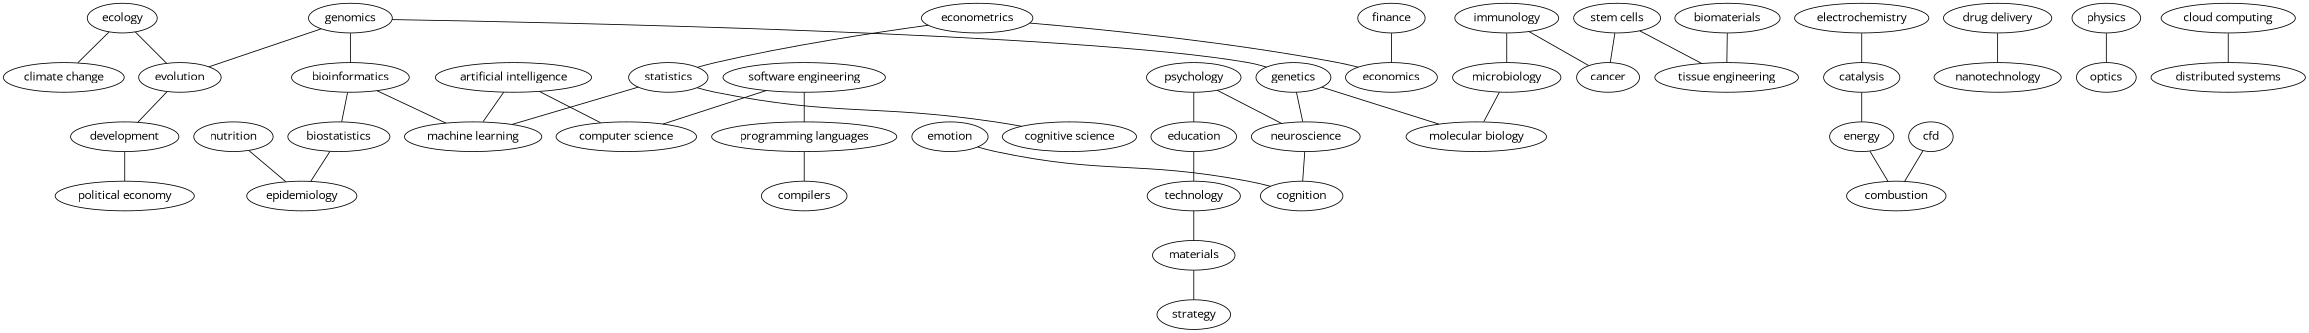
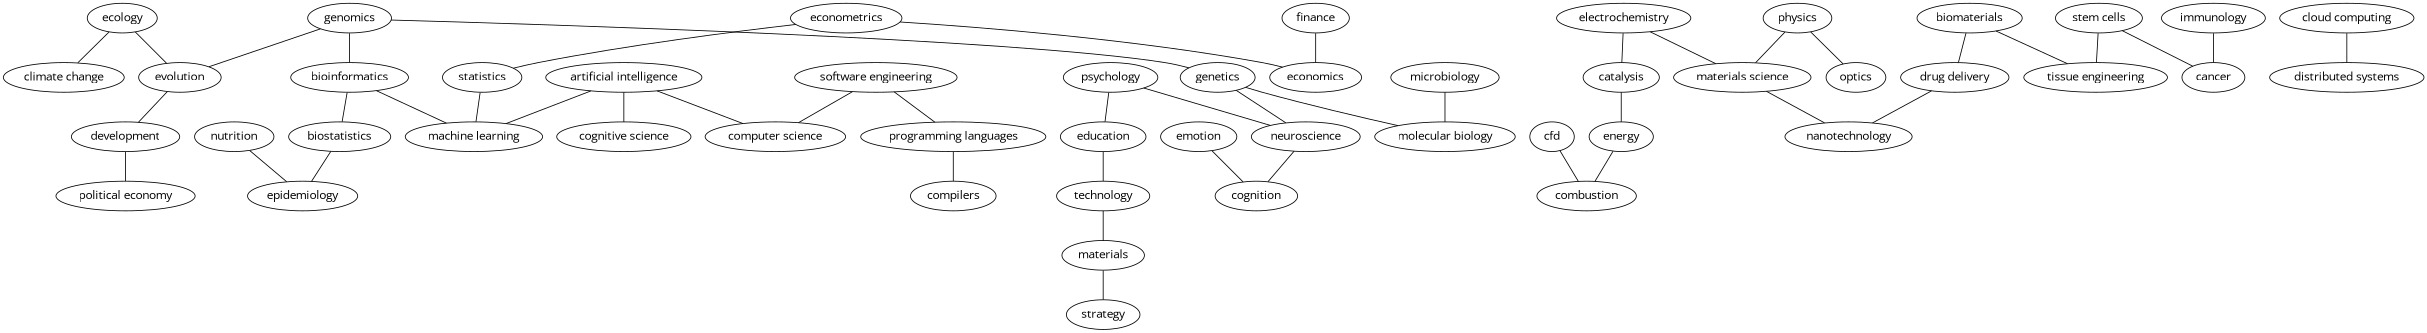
(1507, 48) -> none
none -> (1962, 48)
none -> (1742, 77)
(859, 110) -> (624, 107)
